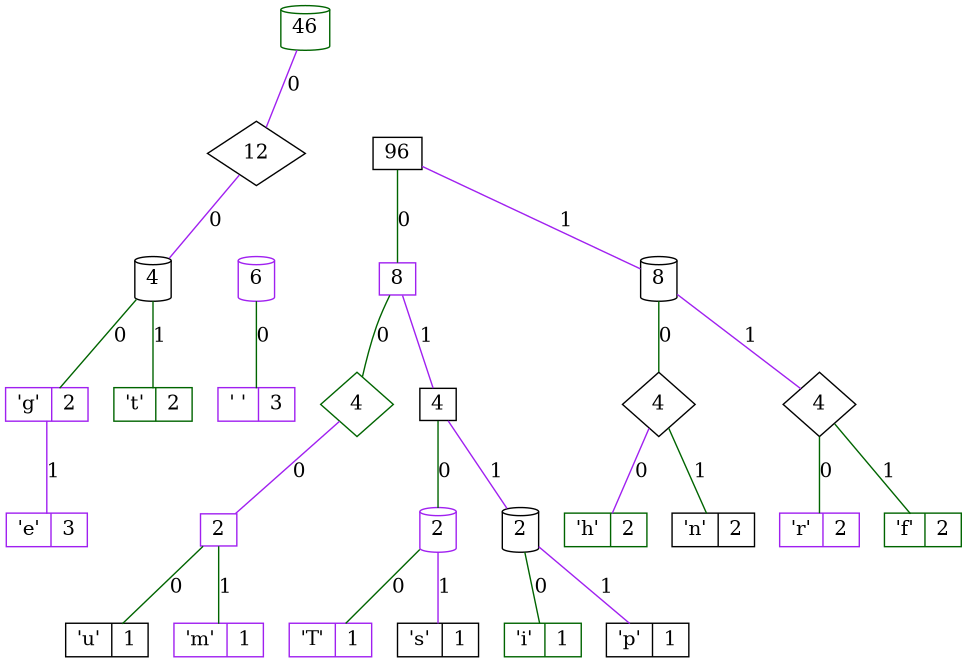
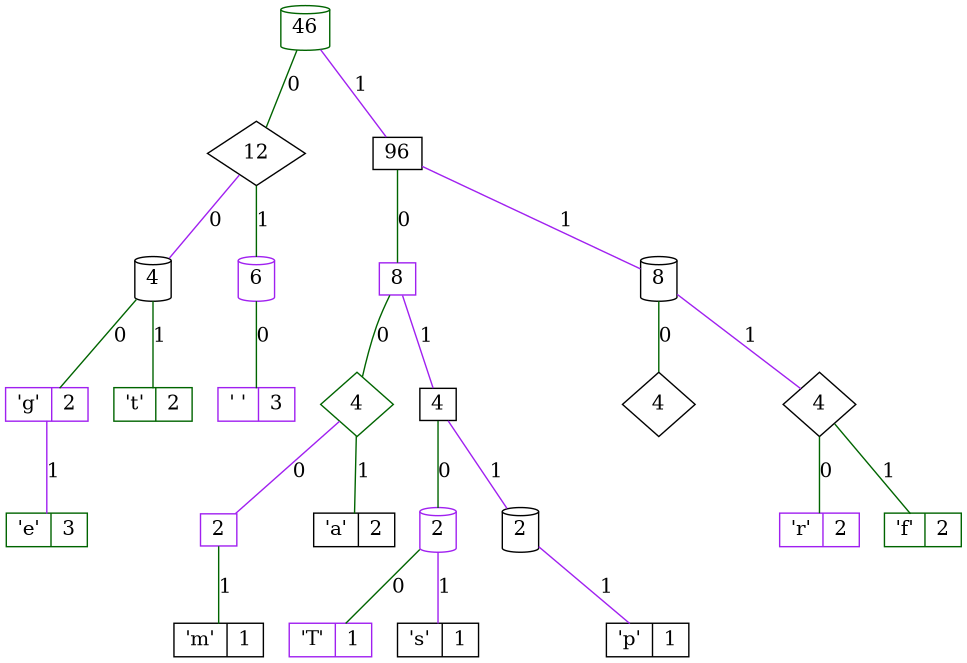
(282, 89) -> (282, 89)
none -> (353, 93)
none -> (256, 221)
(47, 530) -> (47, 530)
none -> (354, 530)
(606, 530) -> none
(713, 530) -> none
(107, 640) -> none
(219, 640) -> (219, 640)
(543, 640) -> none
